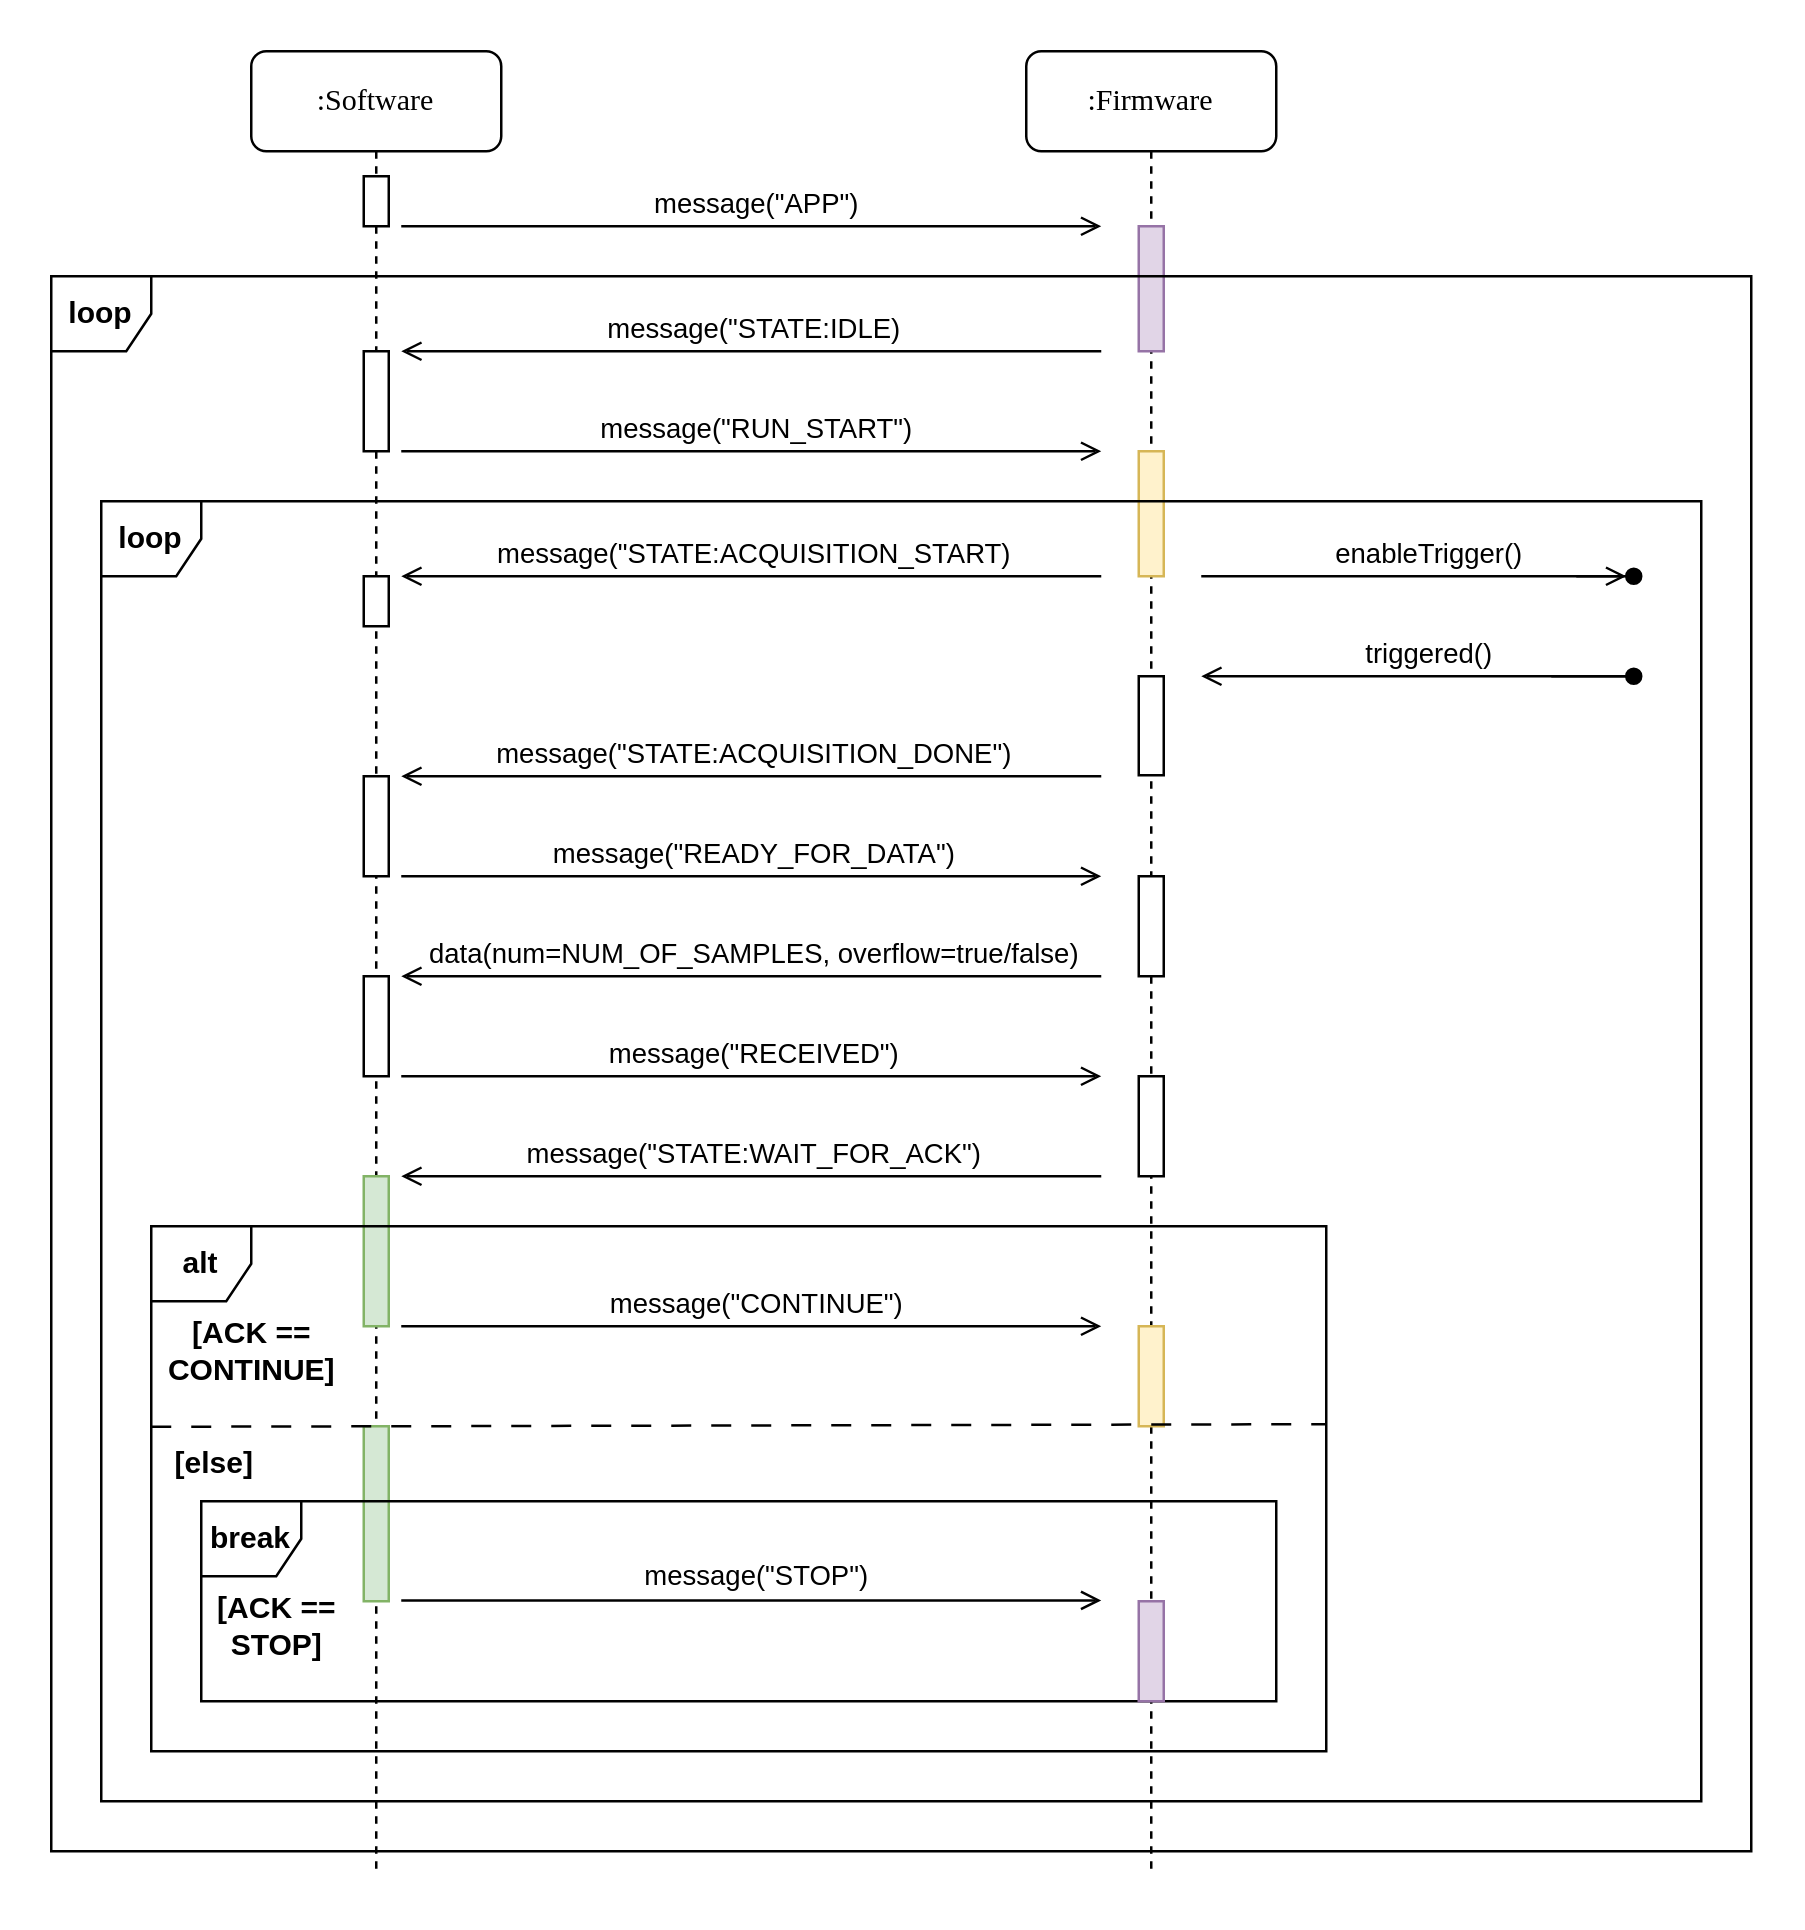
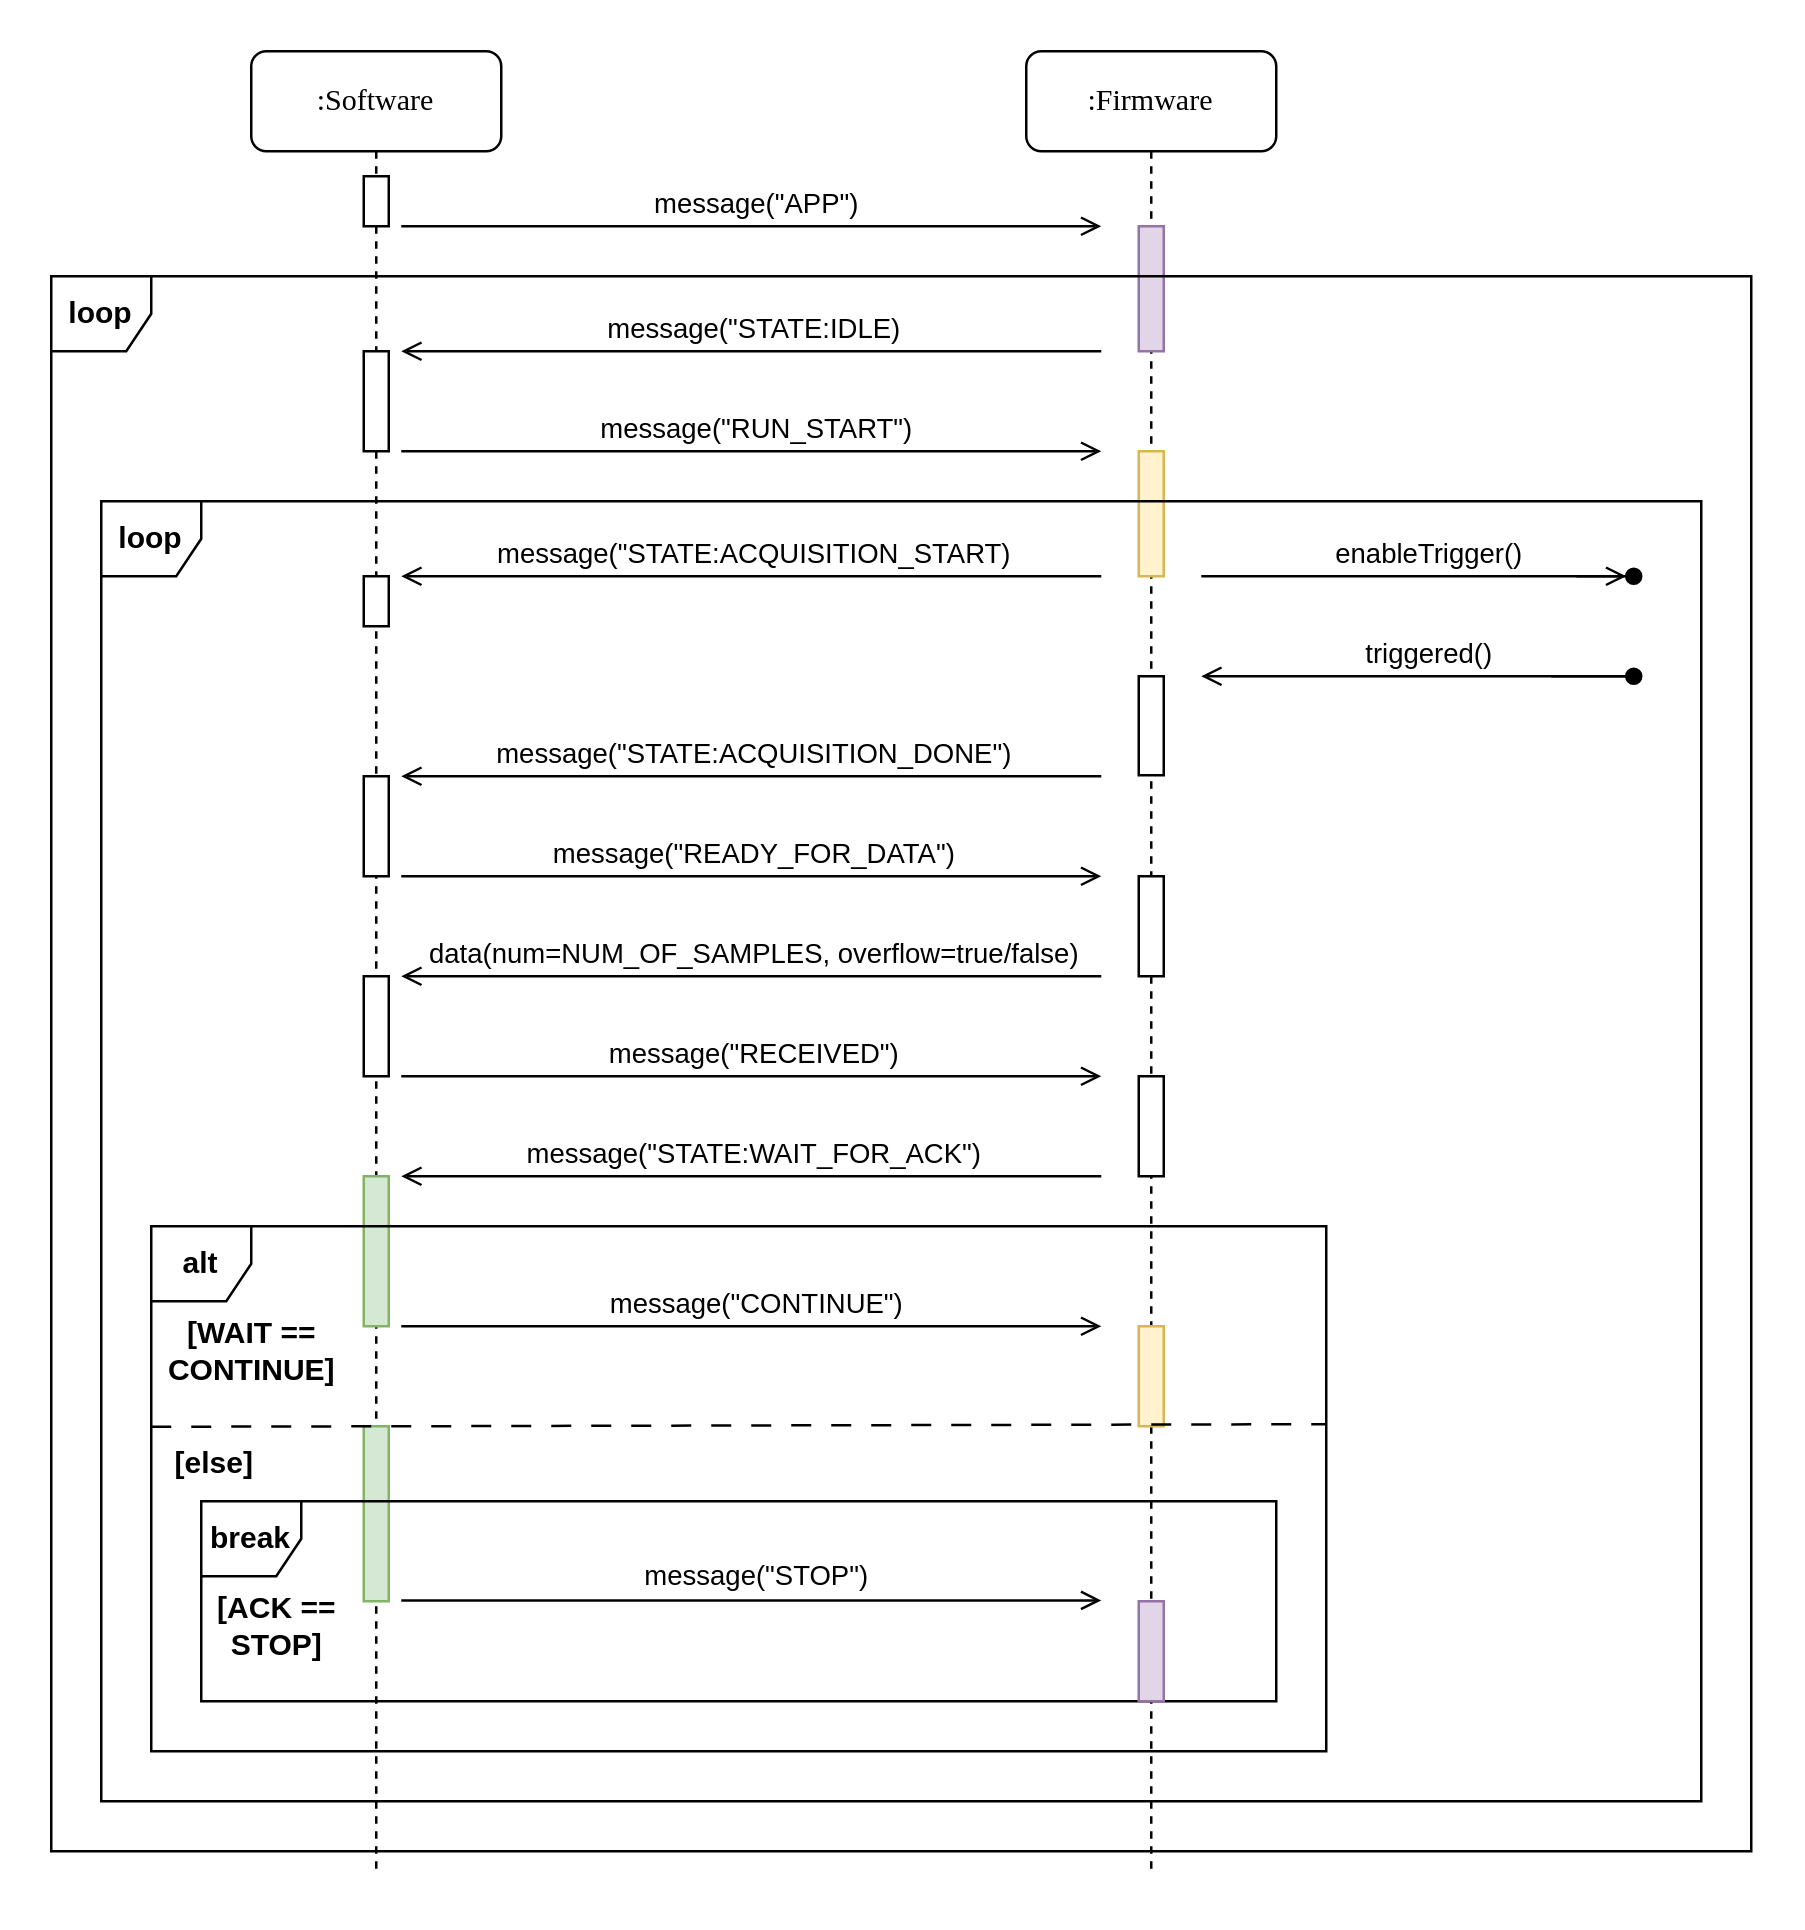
(253, 1351) -> (253, 1351)
